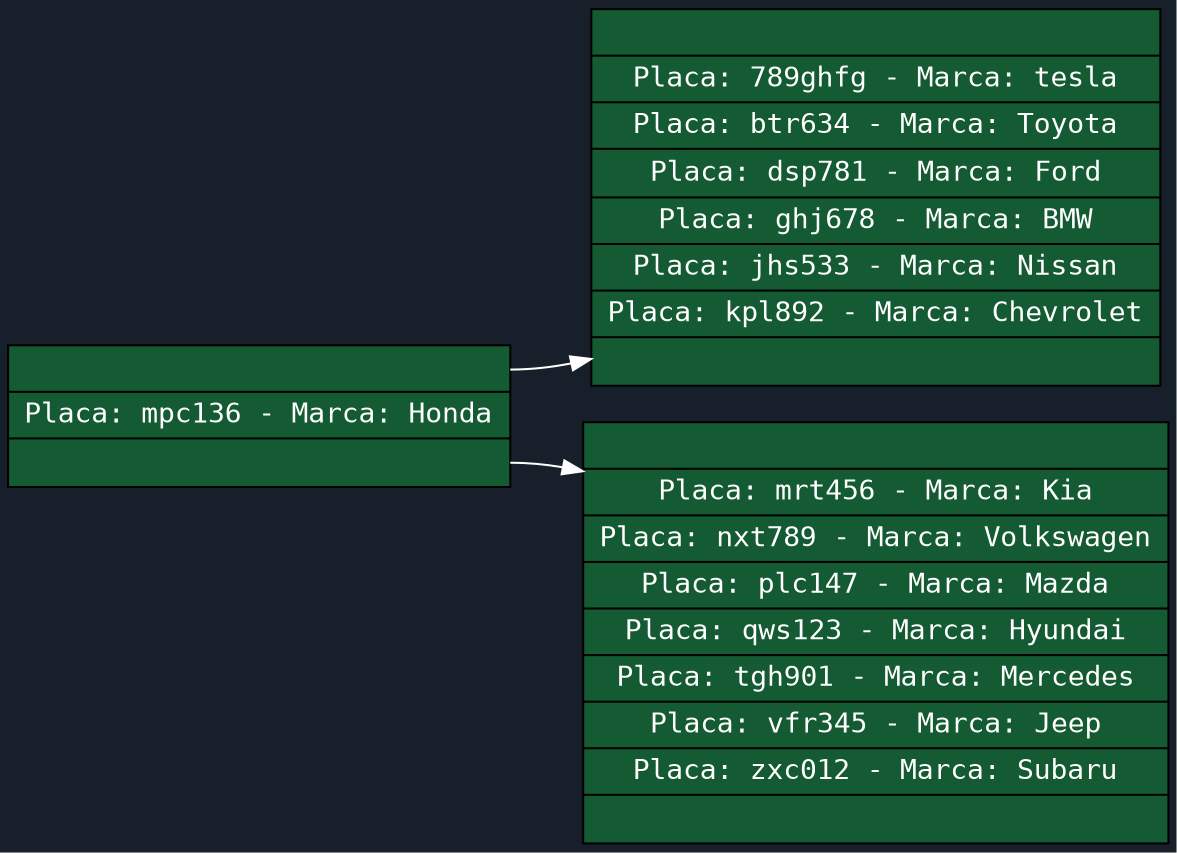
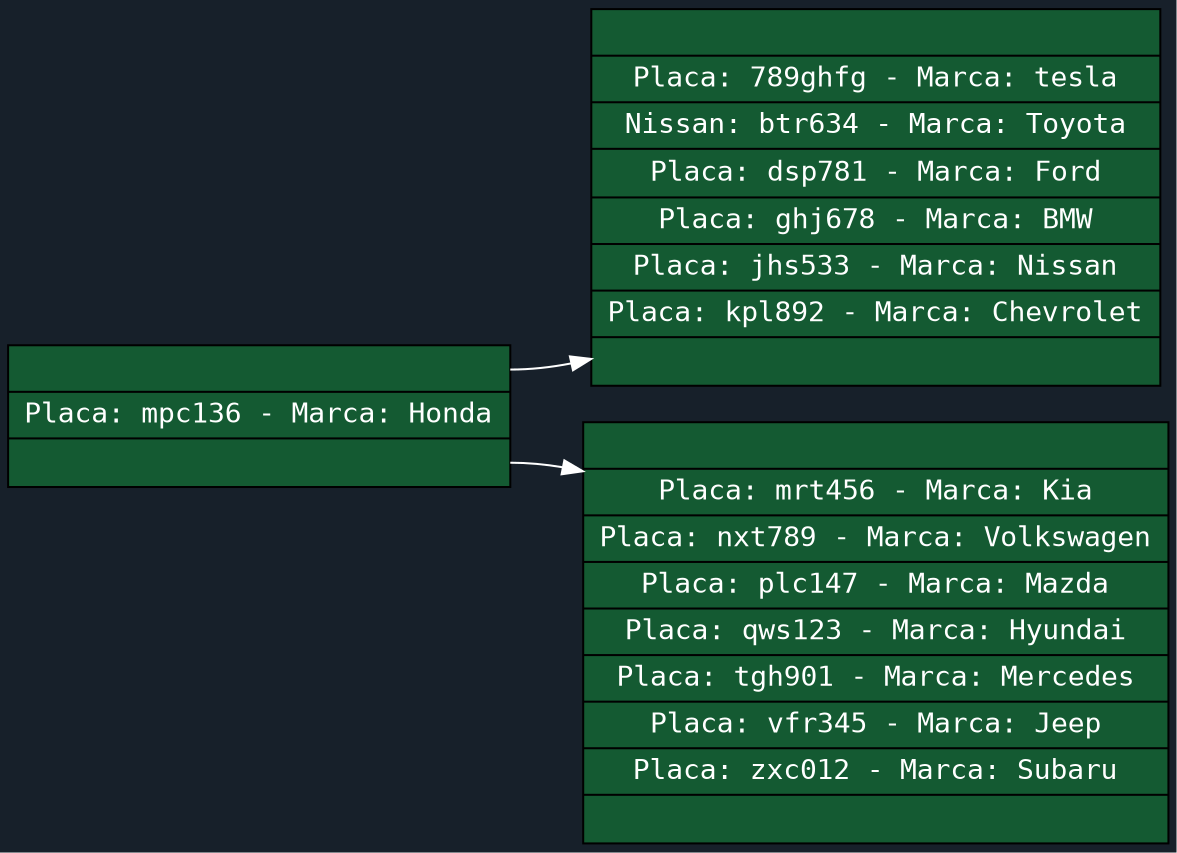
(876, 125) -> (876, 125)
